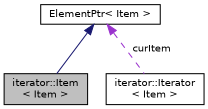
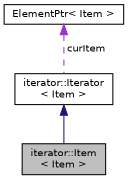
(72, 53) -> (64, 129)
